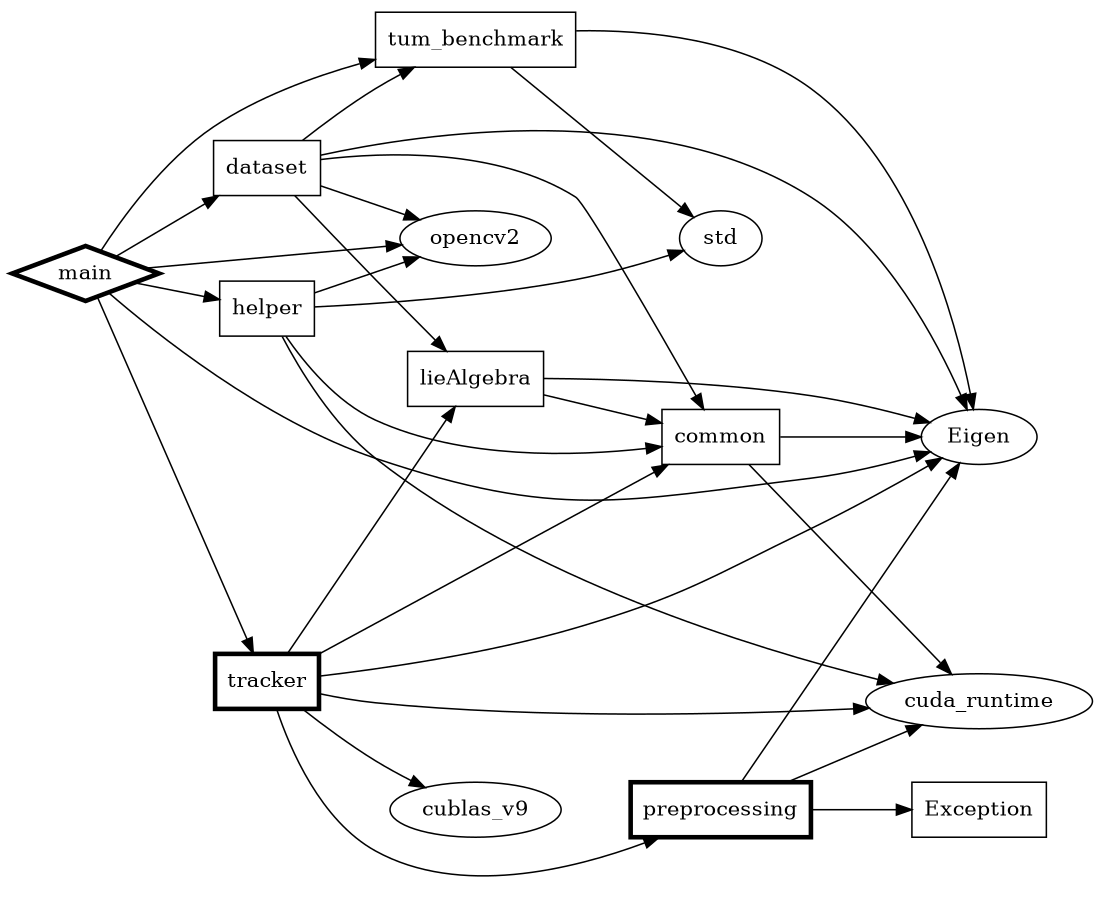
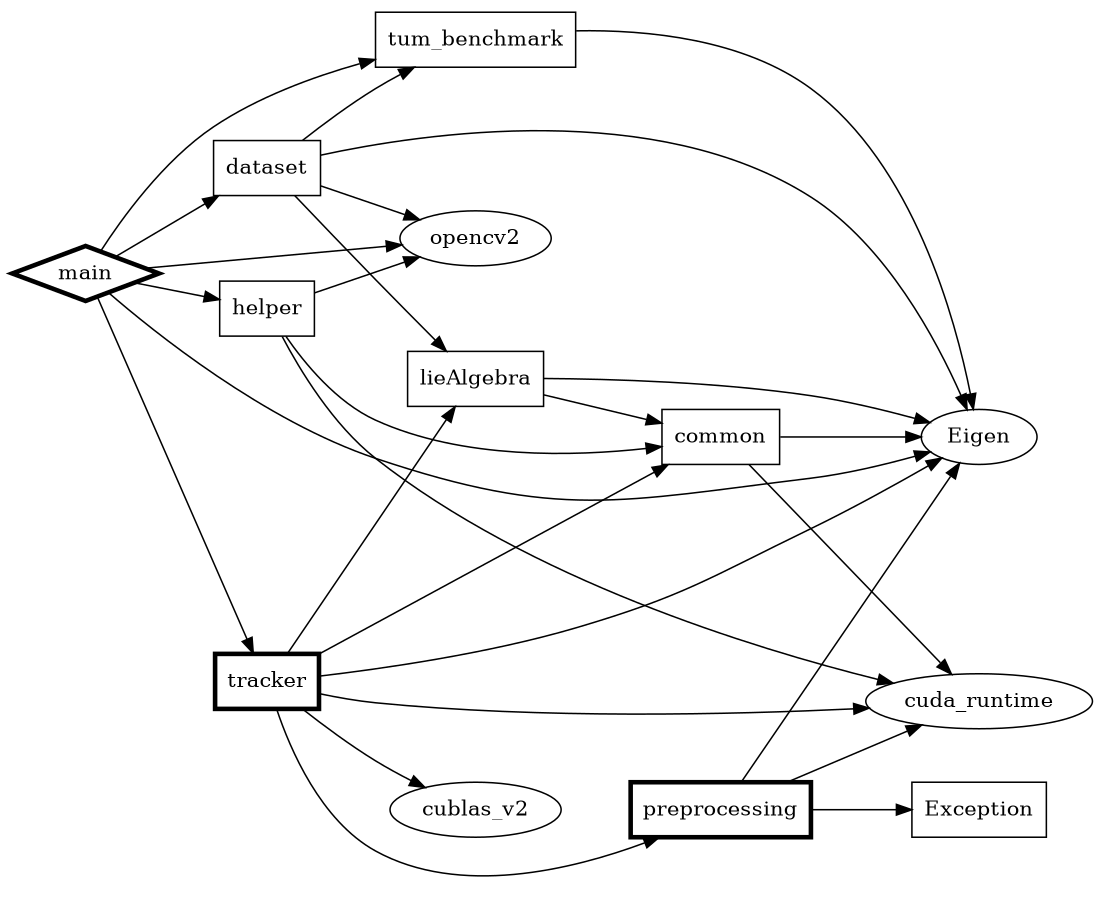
(563, 190) -> none
(721, 238) -> none
(476, 810) -> (476, 810)
